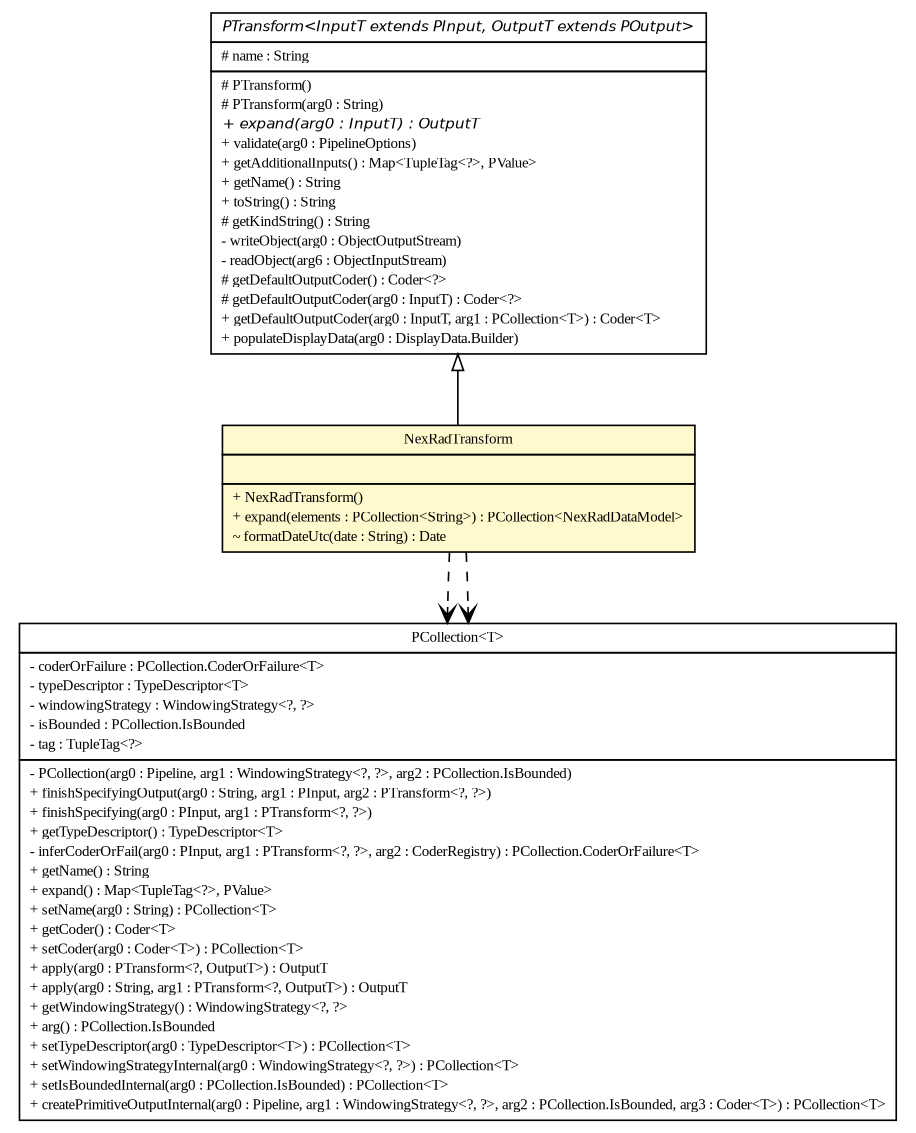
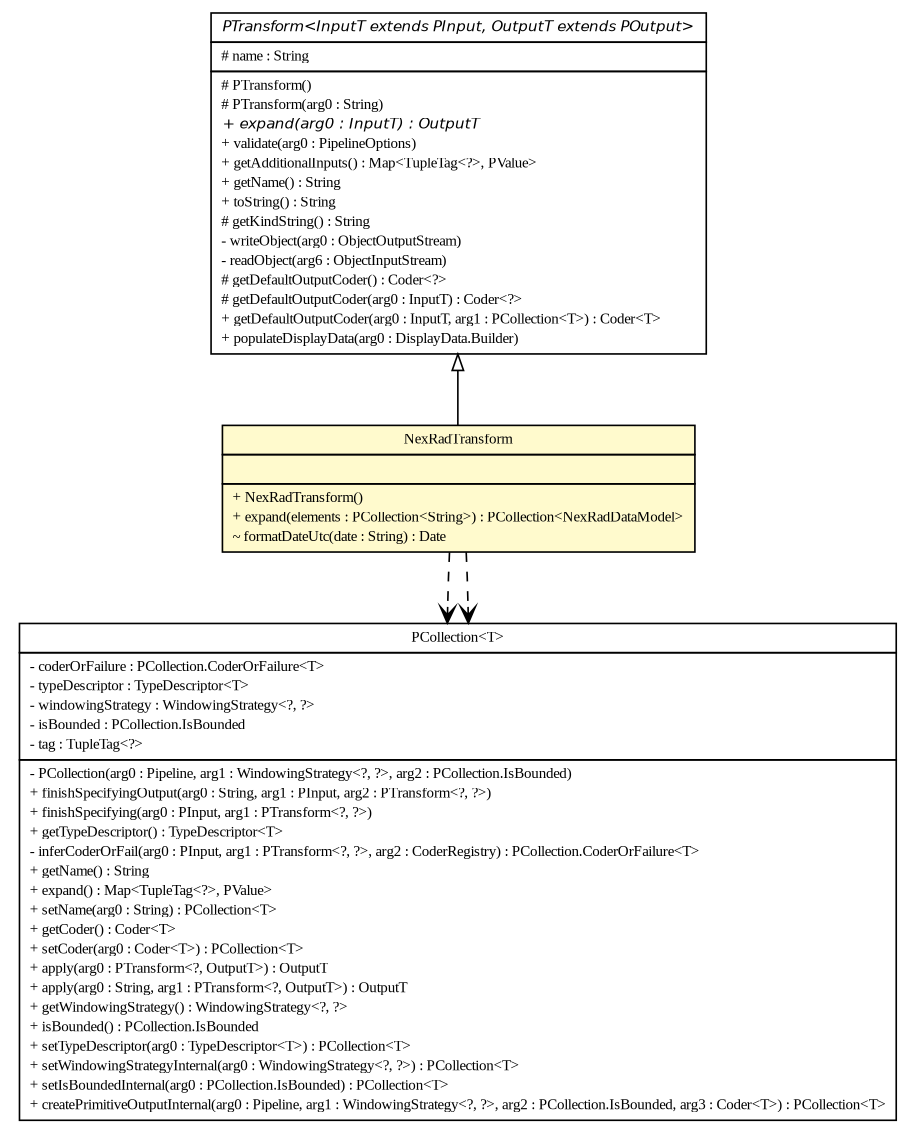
(123, 1027) -> (145, 1027)
